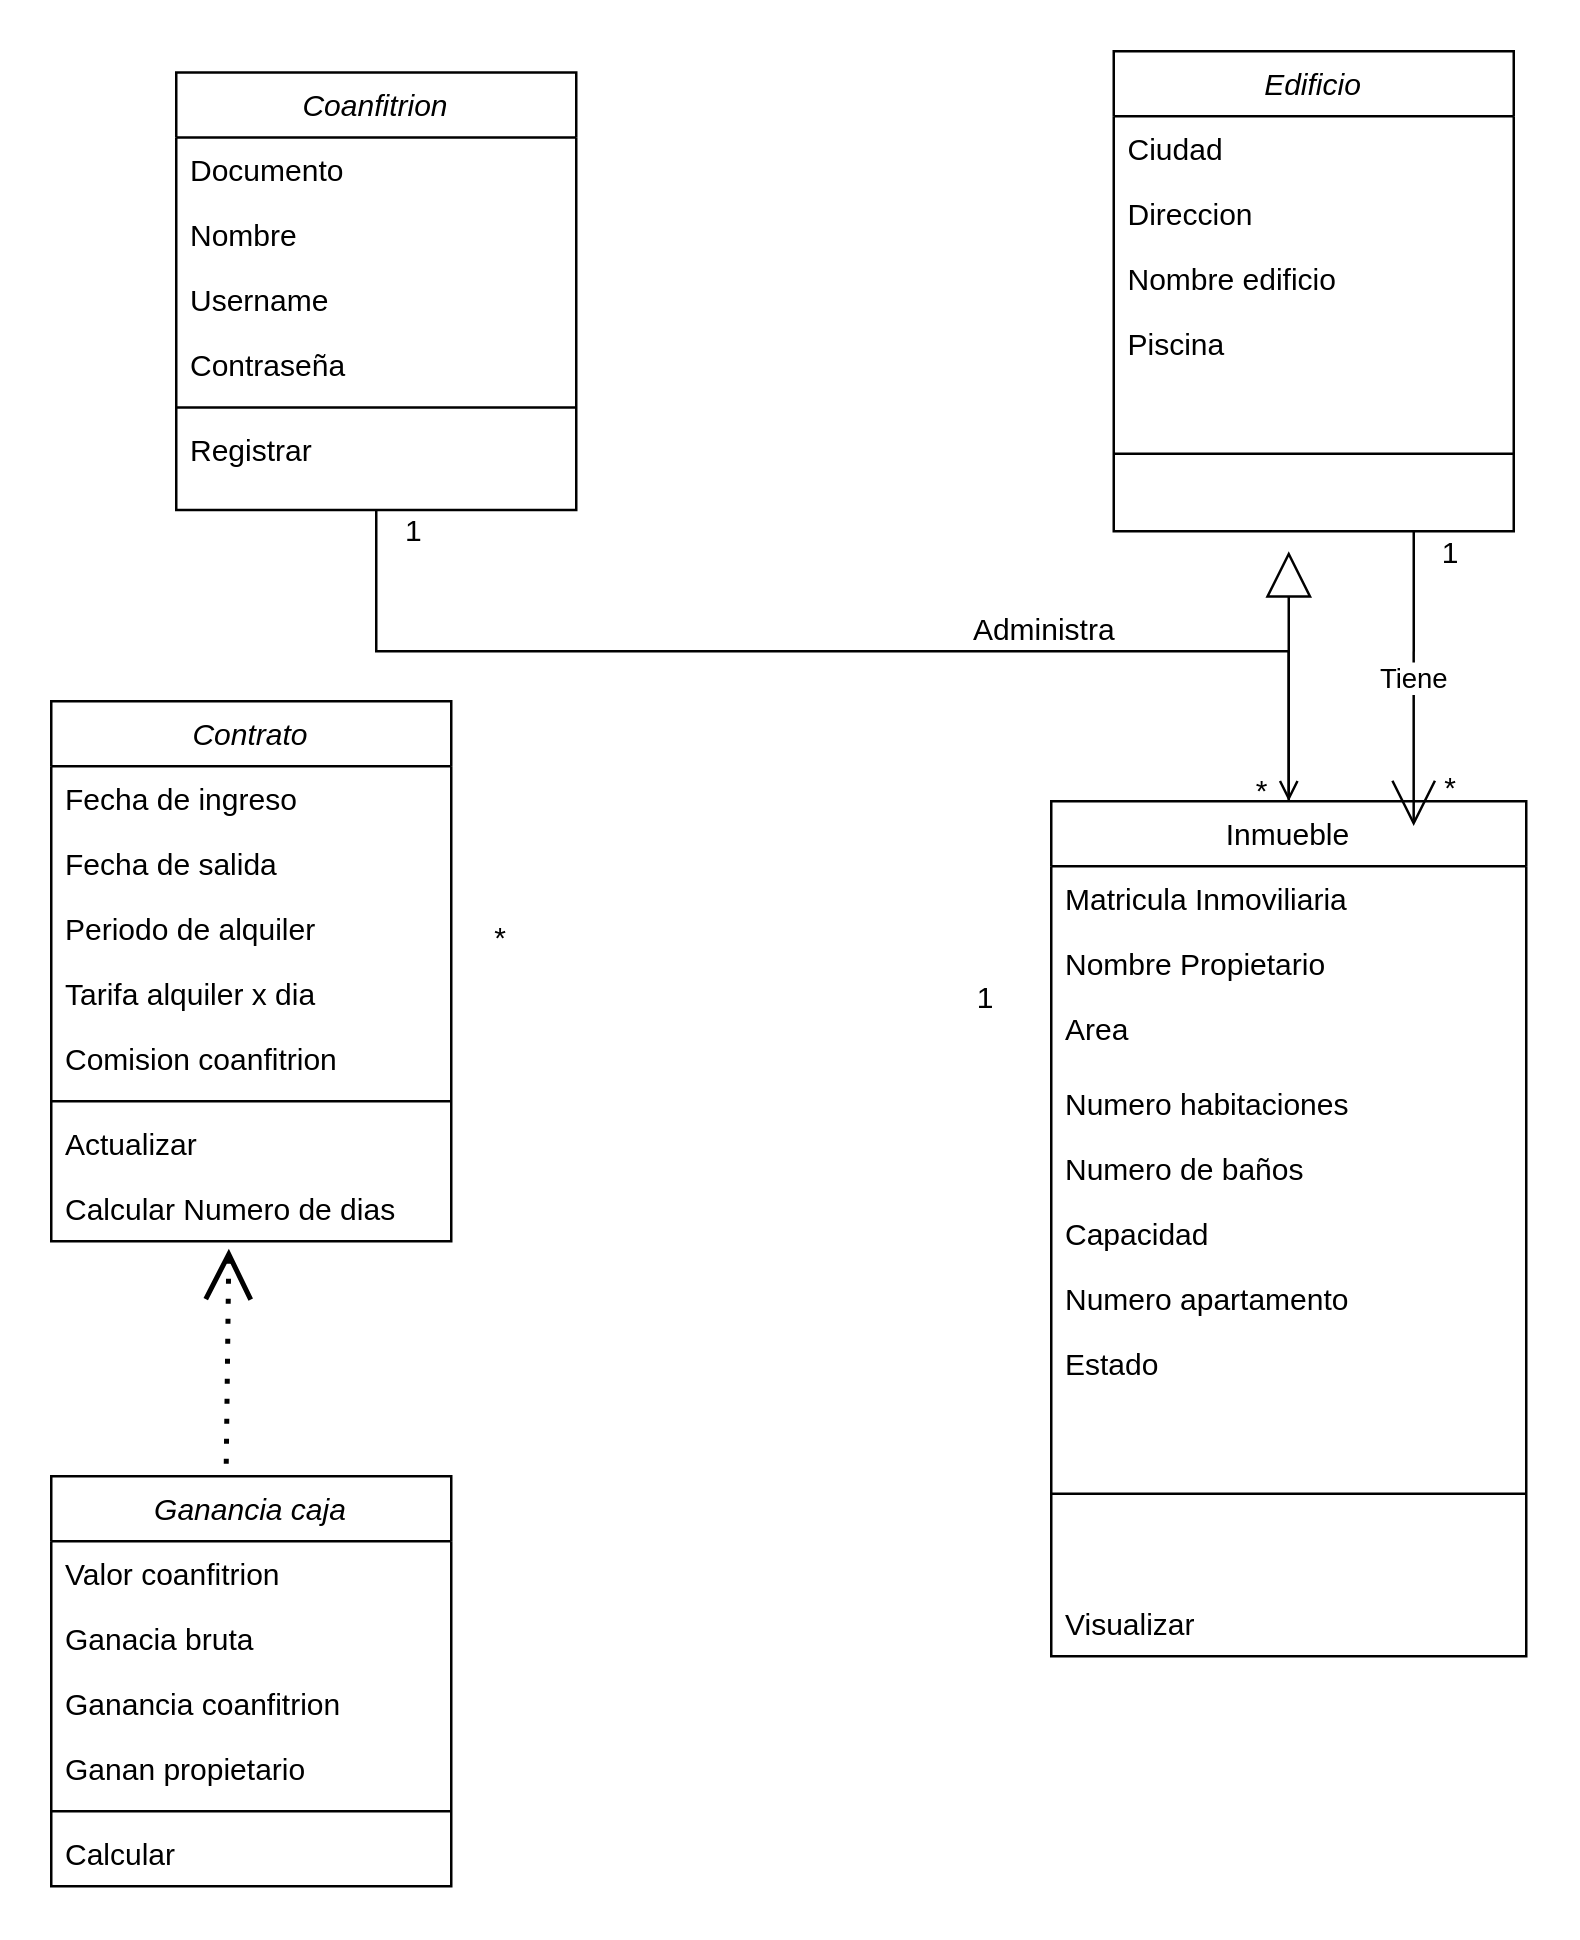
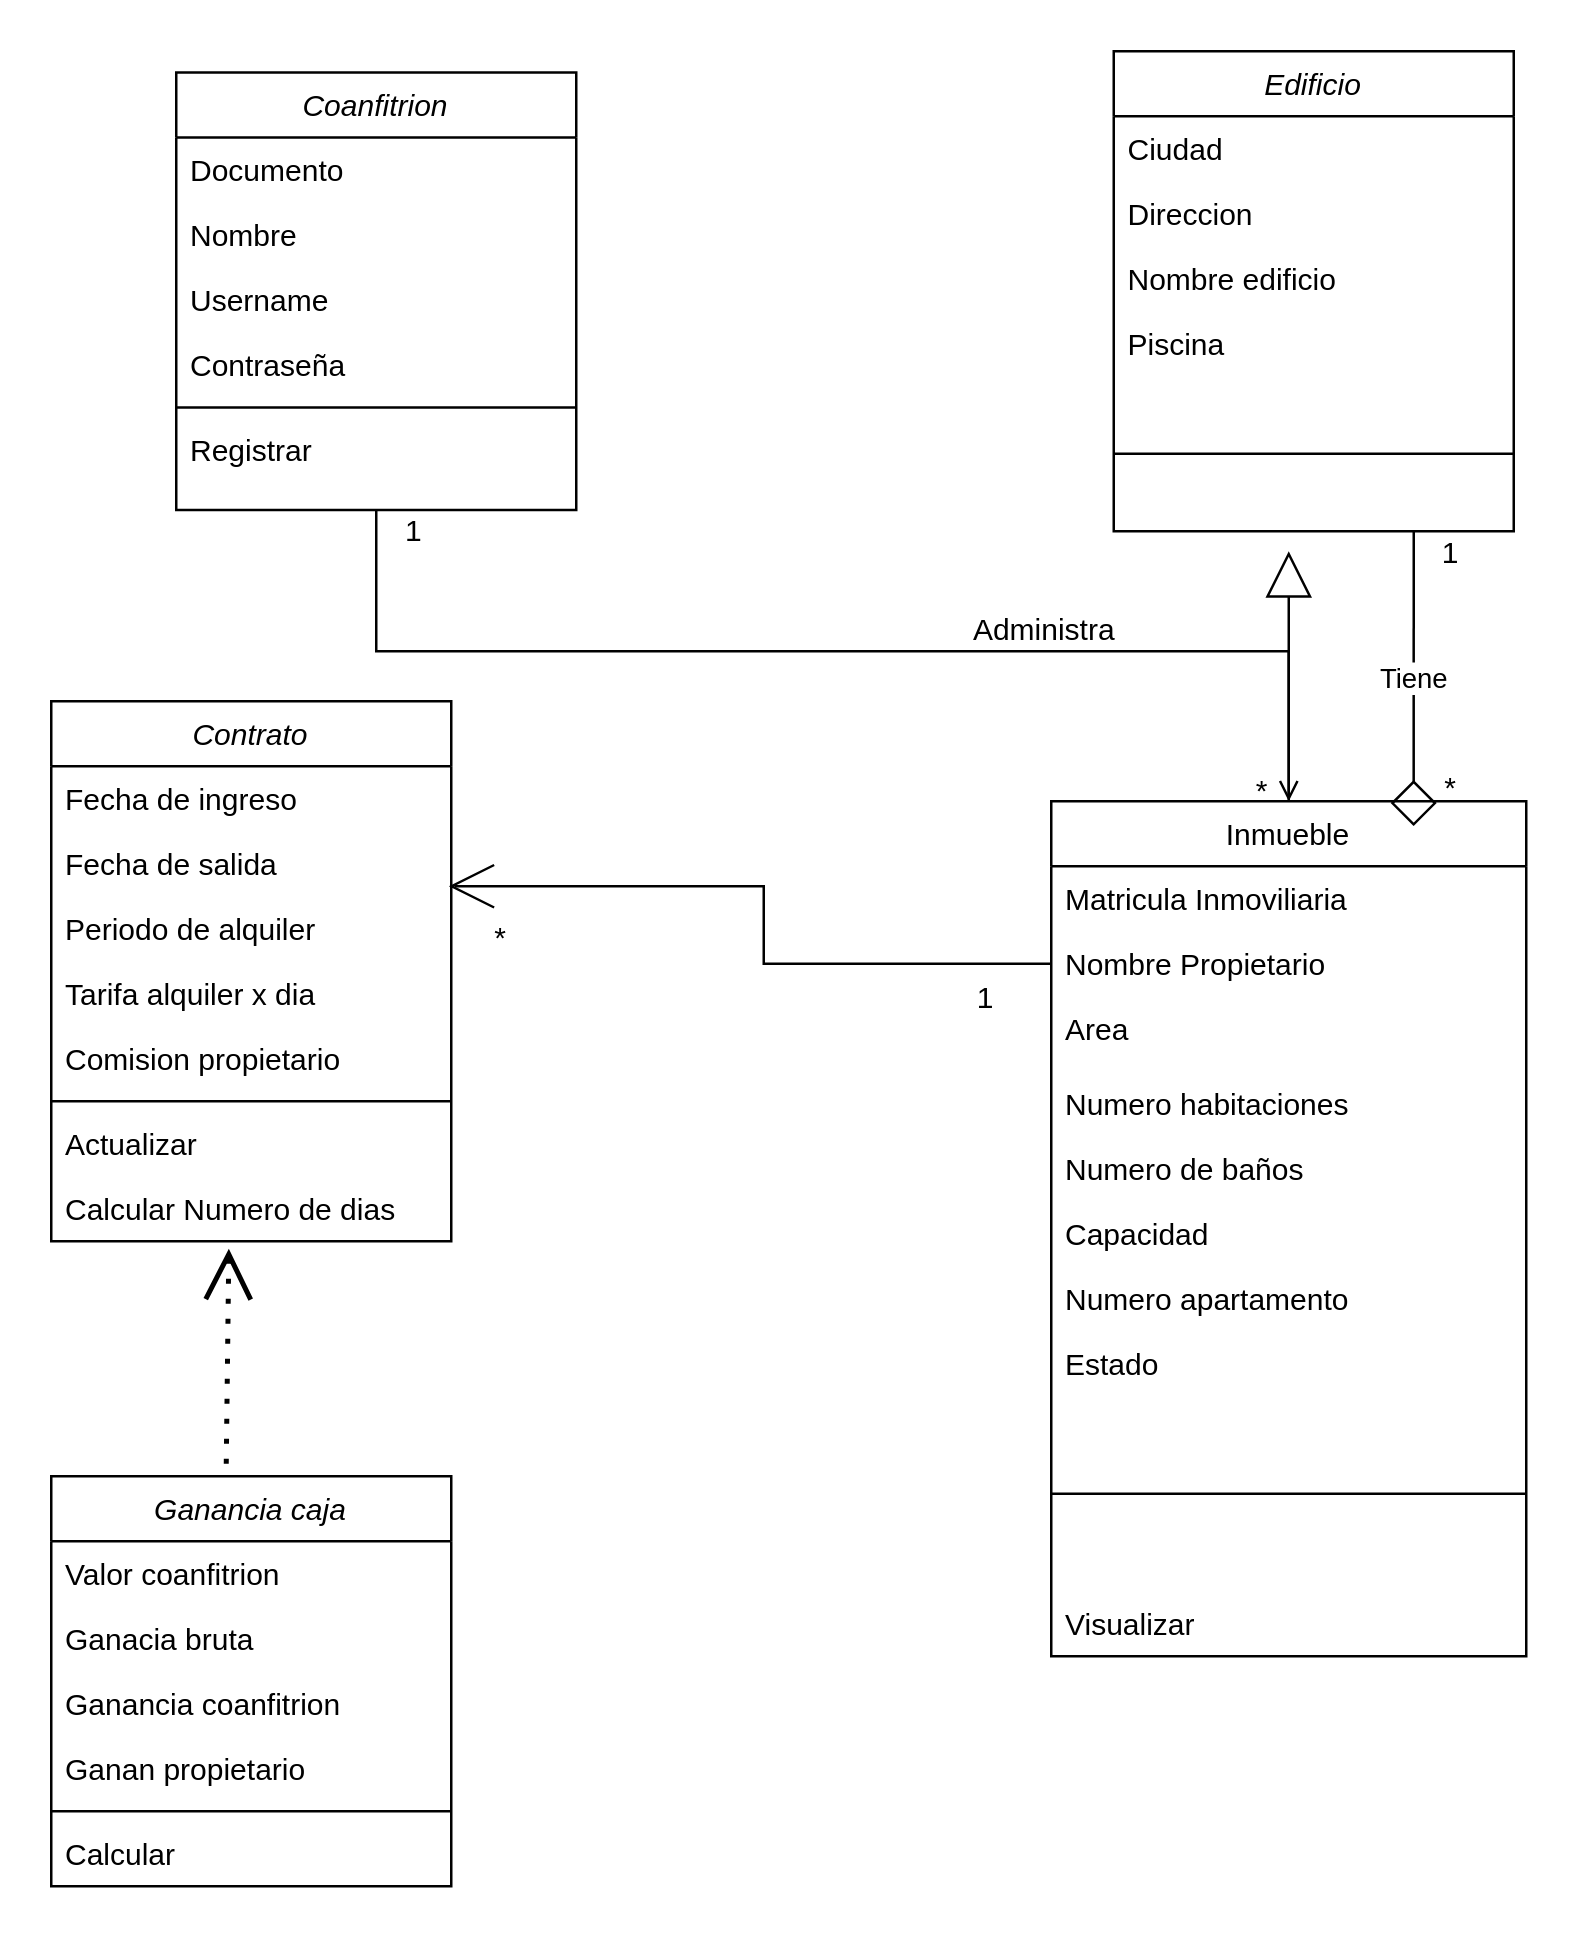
(1414, 800) -> (1414, 781)
none -> (764, 912)
(214, 1060) -> (214, 1060)
